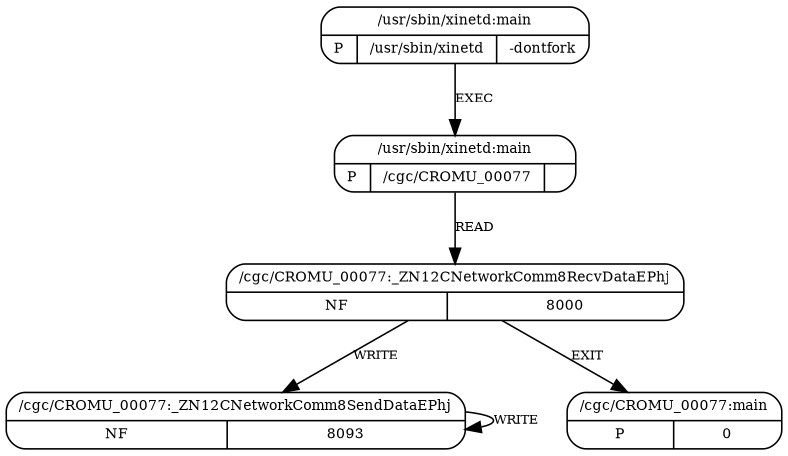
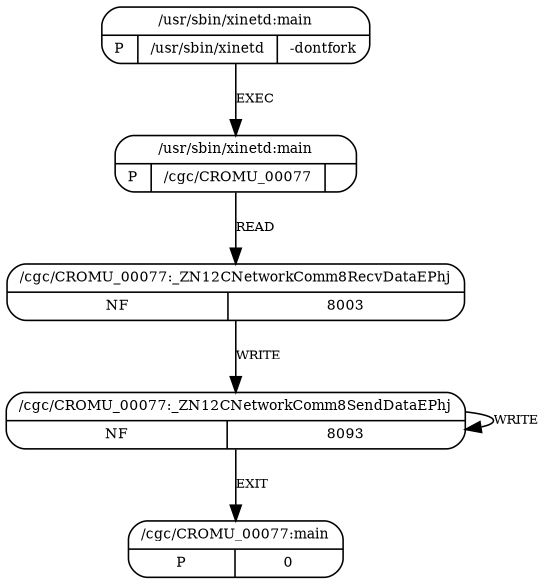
(566, 306) -> (346, 306)
(558, 352) -> (236, 477)
